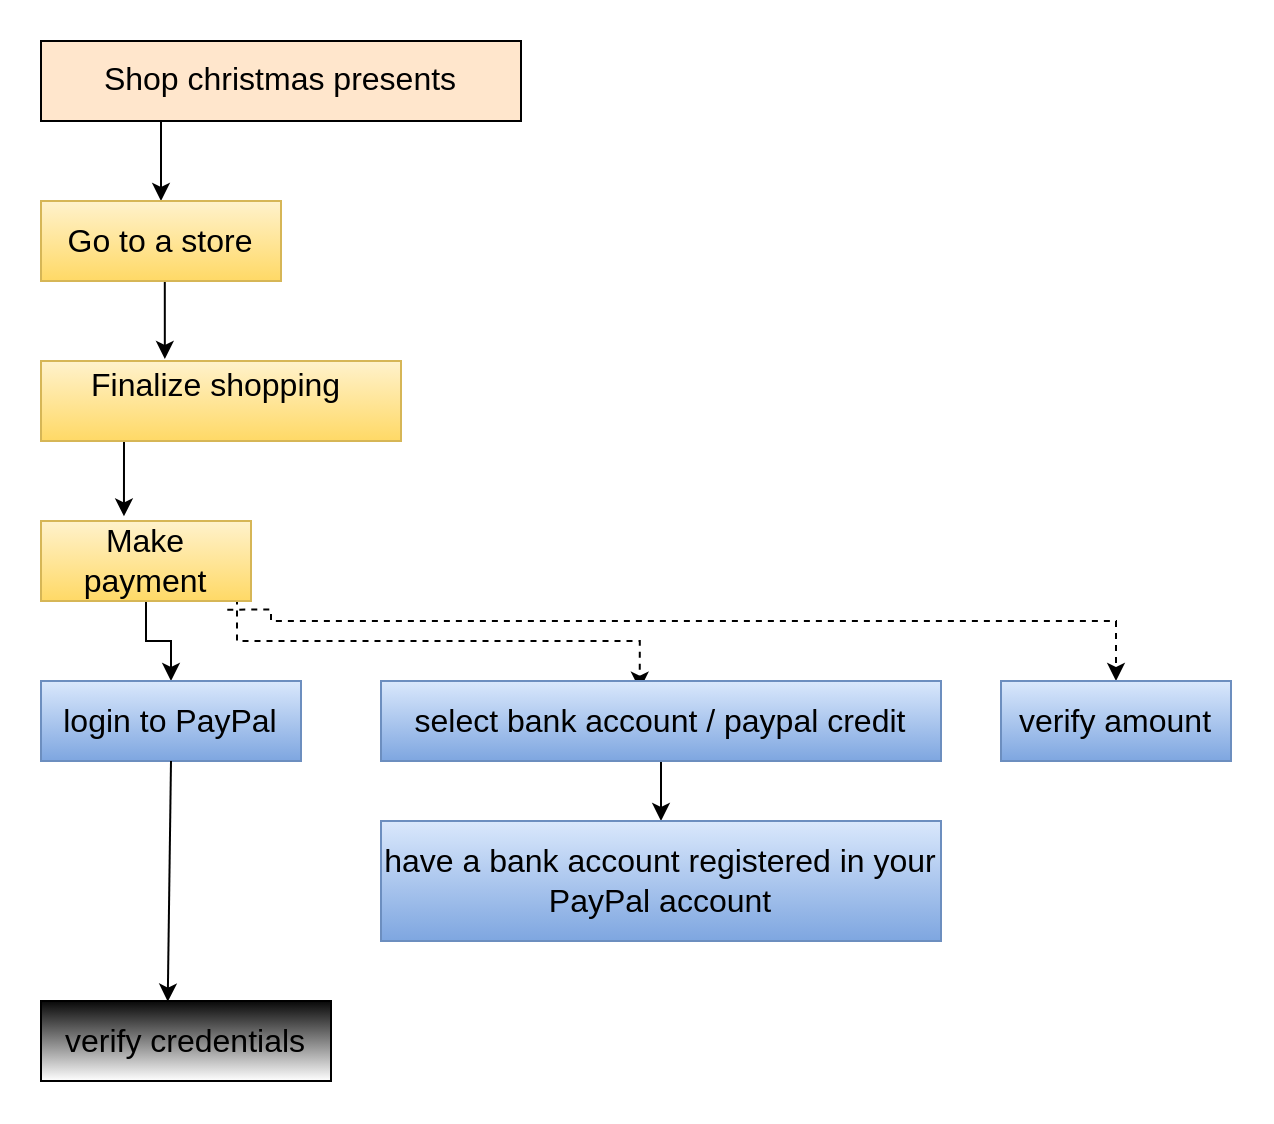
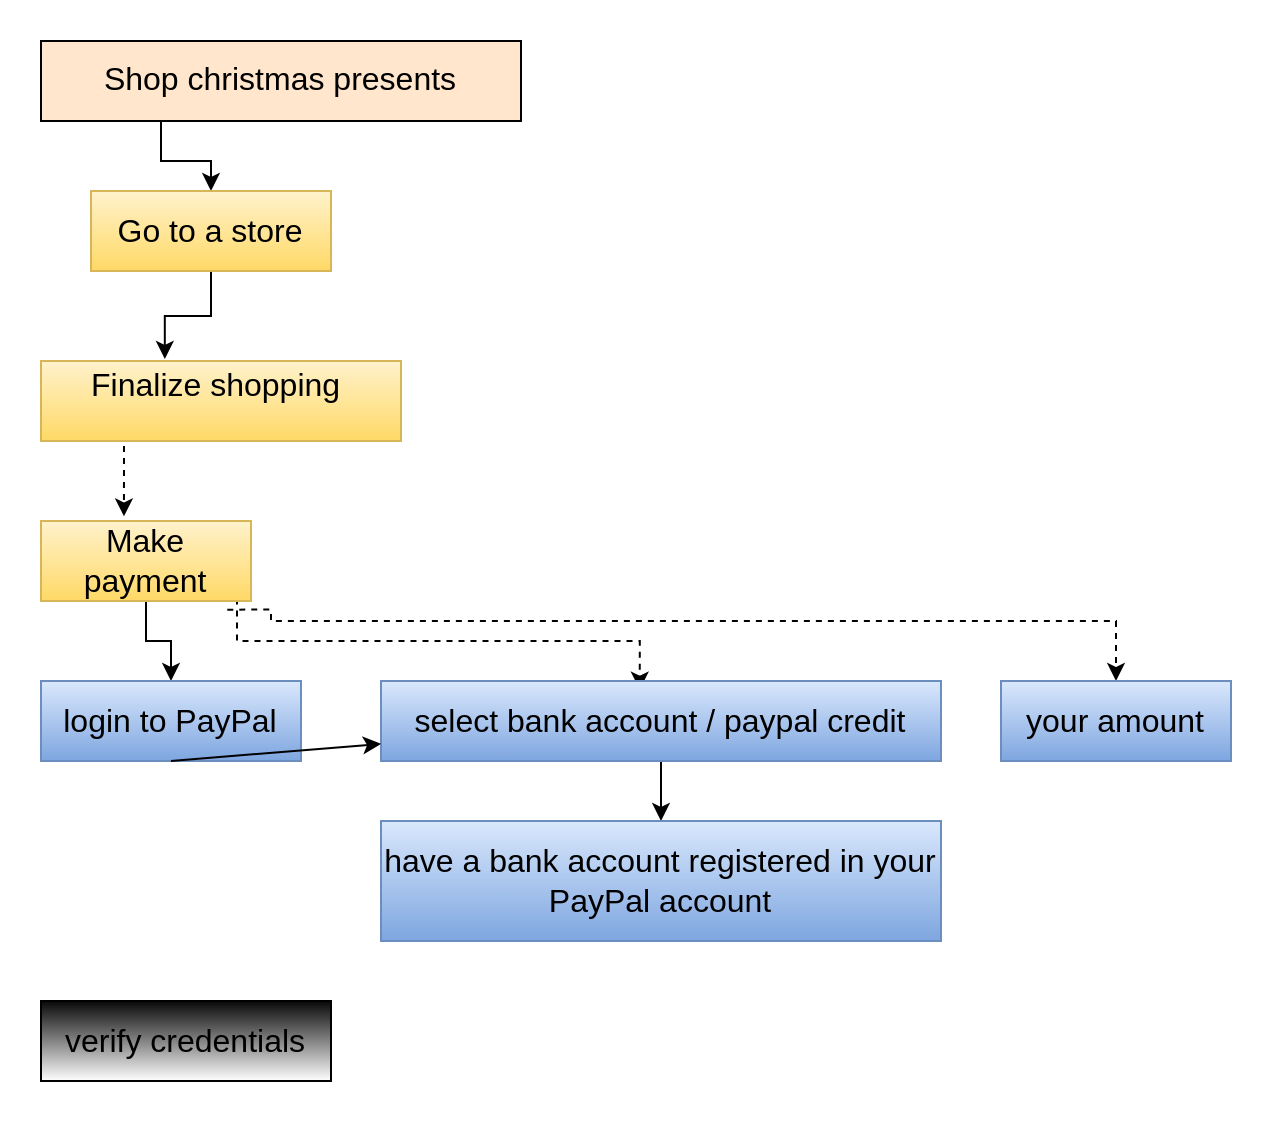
(161, 241) -> (211, 231)
(124, 470) -> (124, 470)
(1116, 721) -> (1116, 721)
(169, 874) -> (269, 753)
